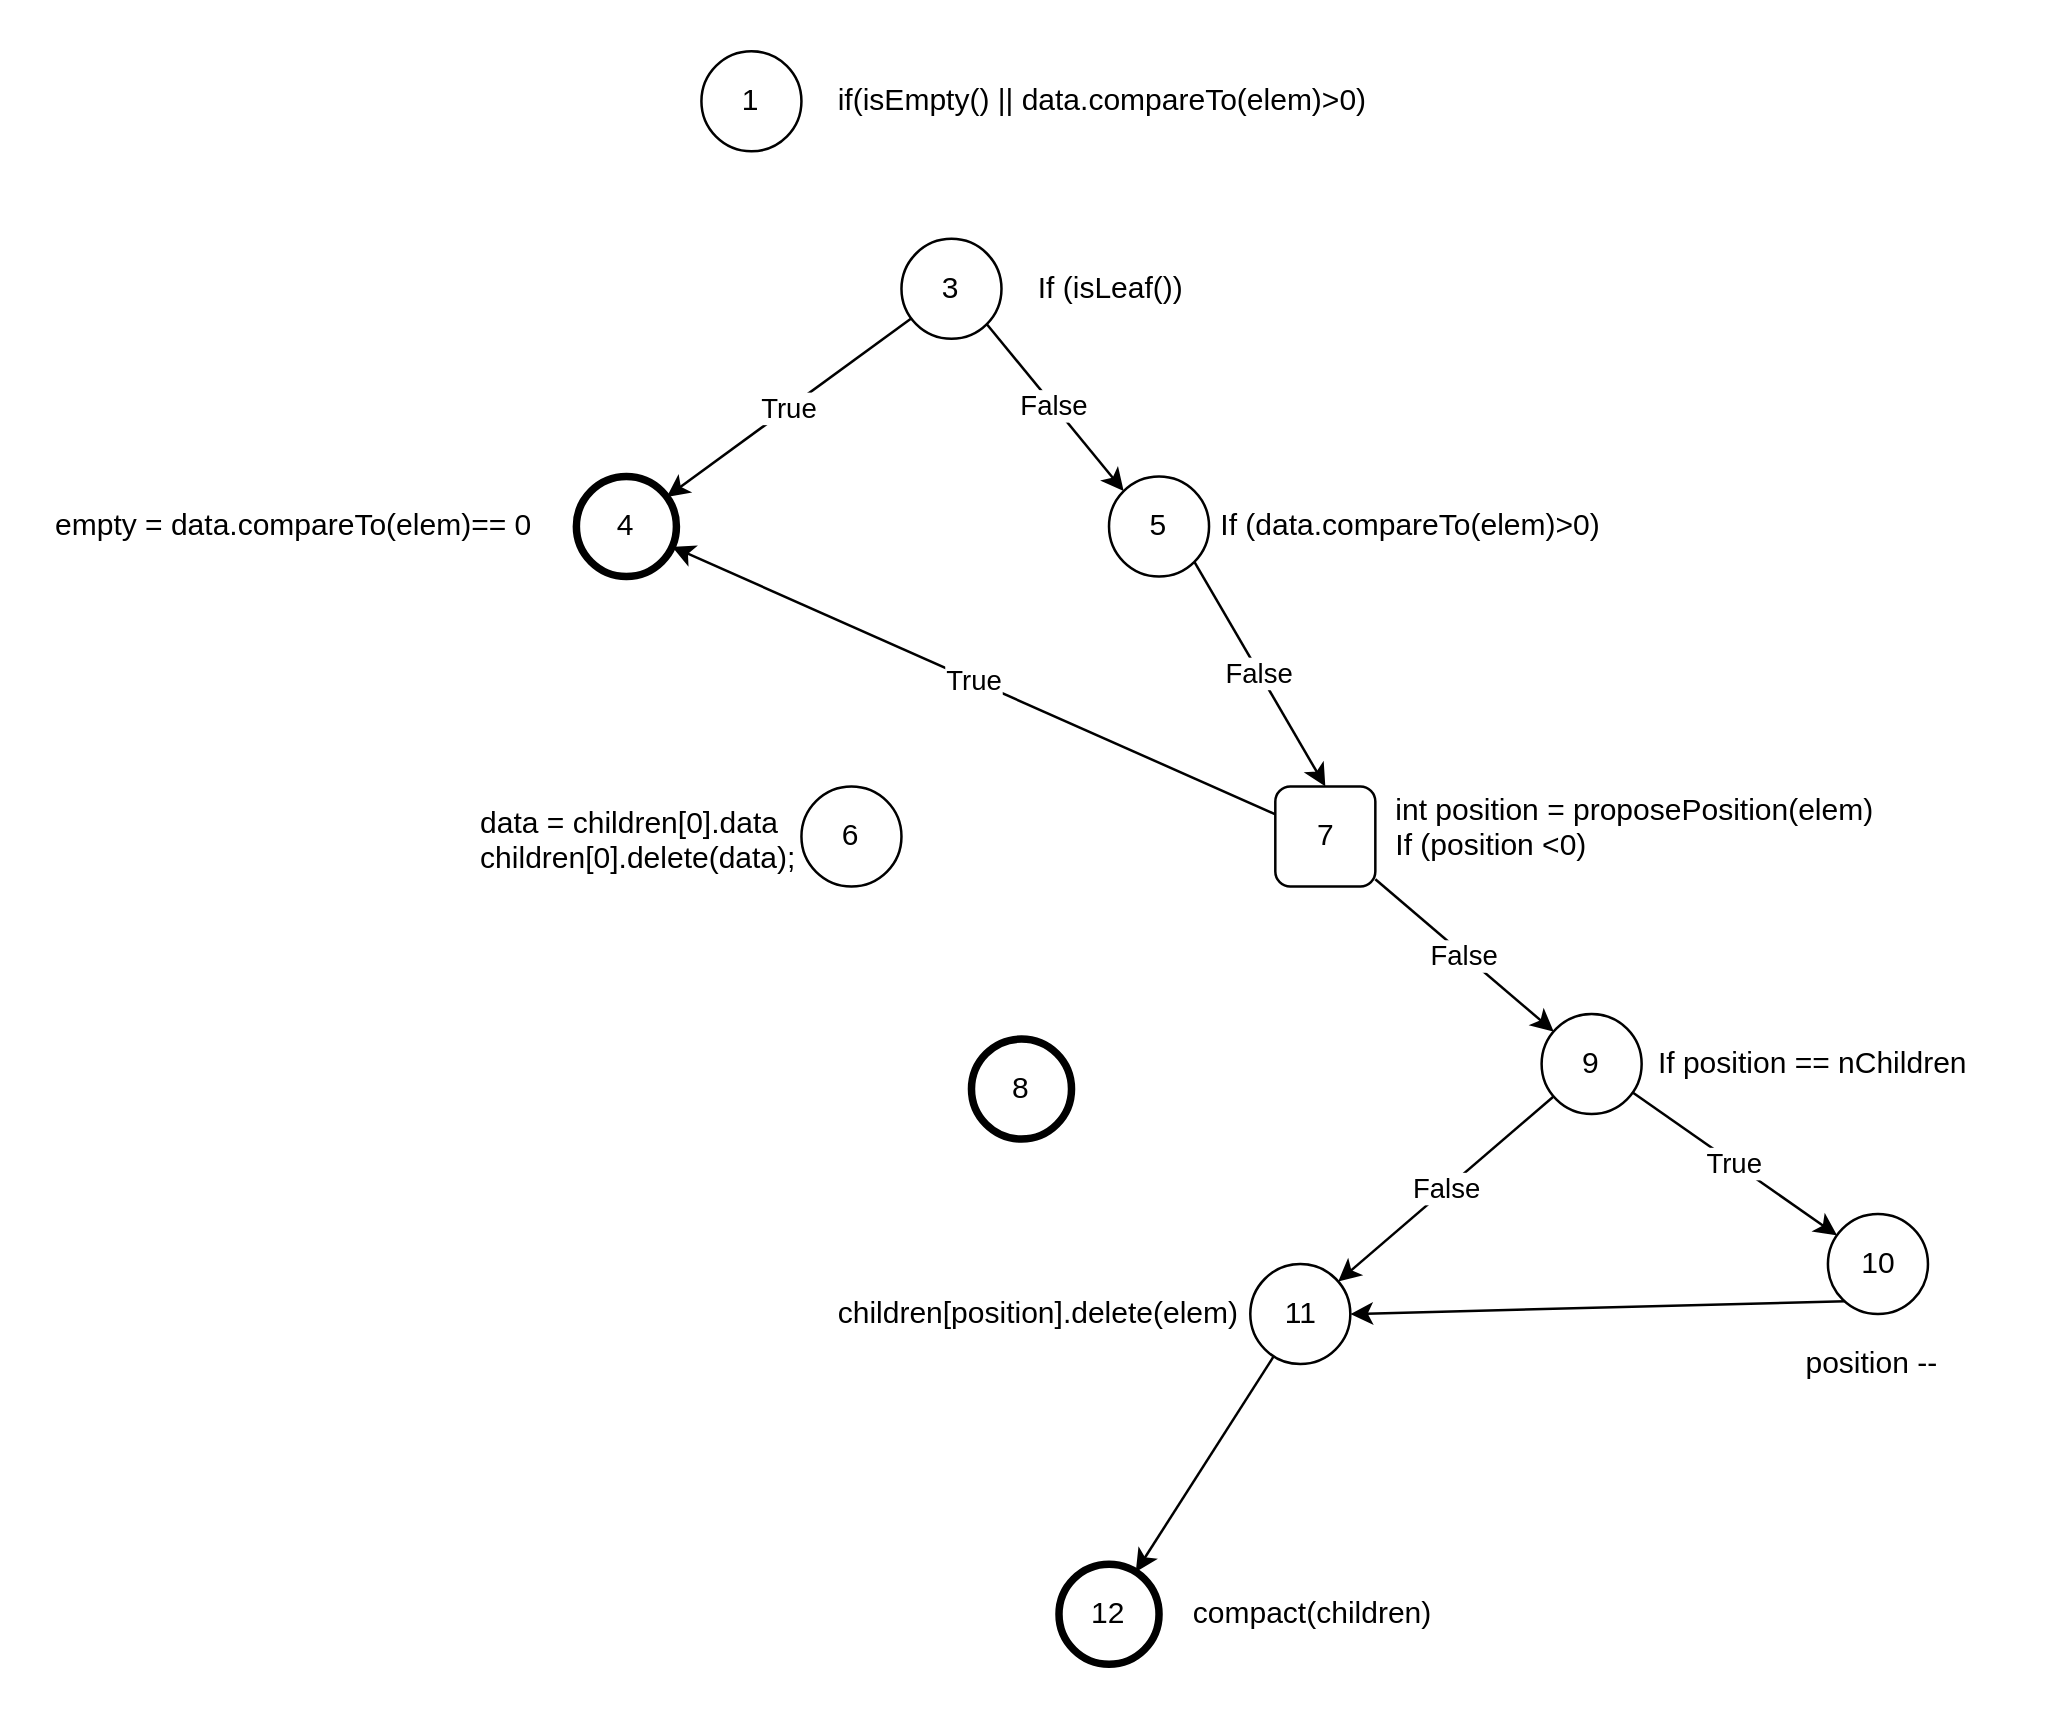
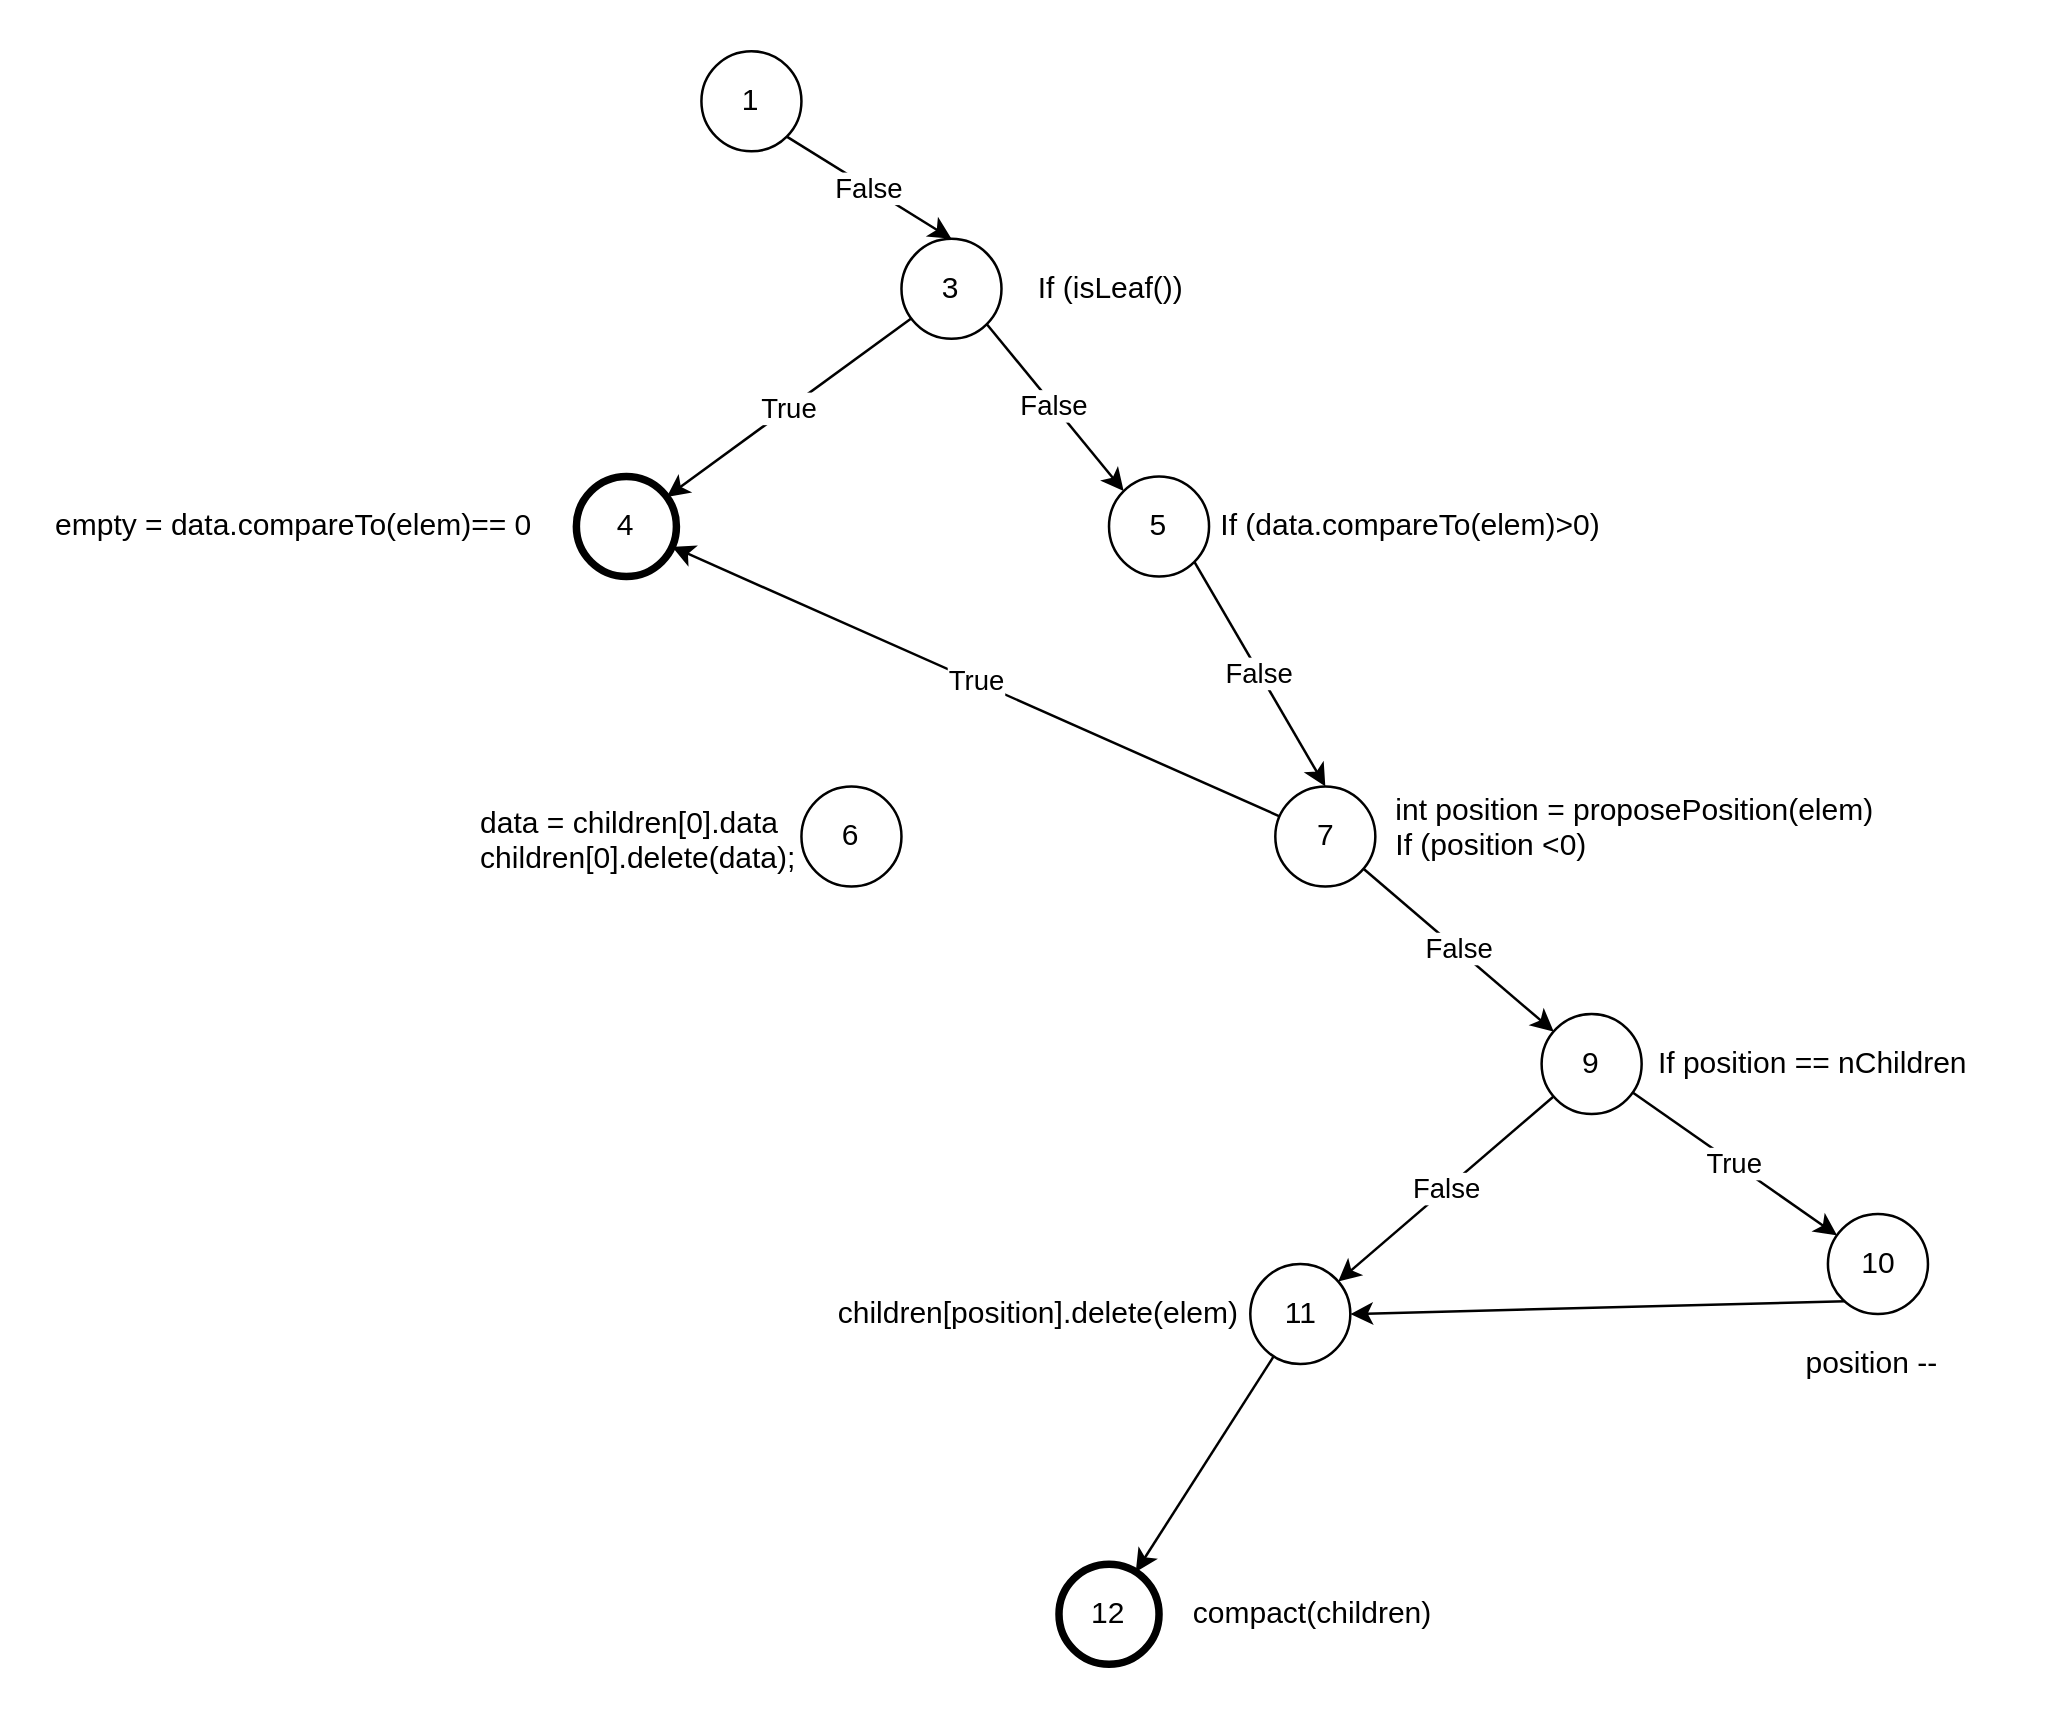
(1121, 101) -> none
none -> (836, 167)
(1325, 836) -> (1325, 836)
(1021, 1089) -> none
